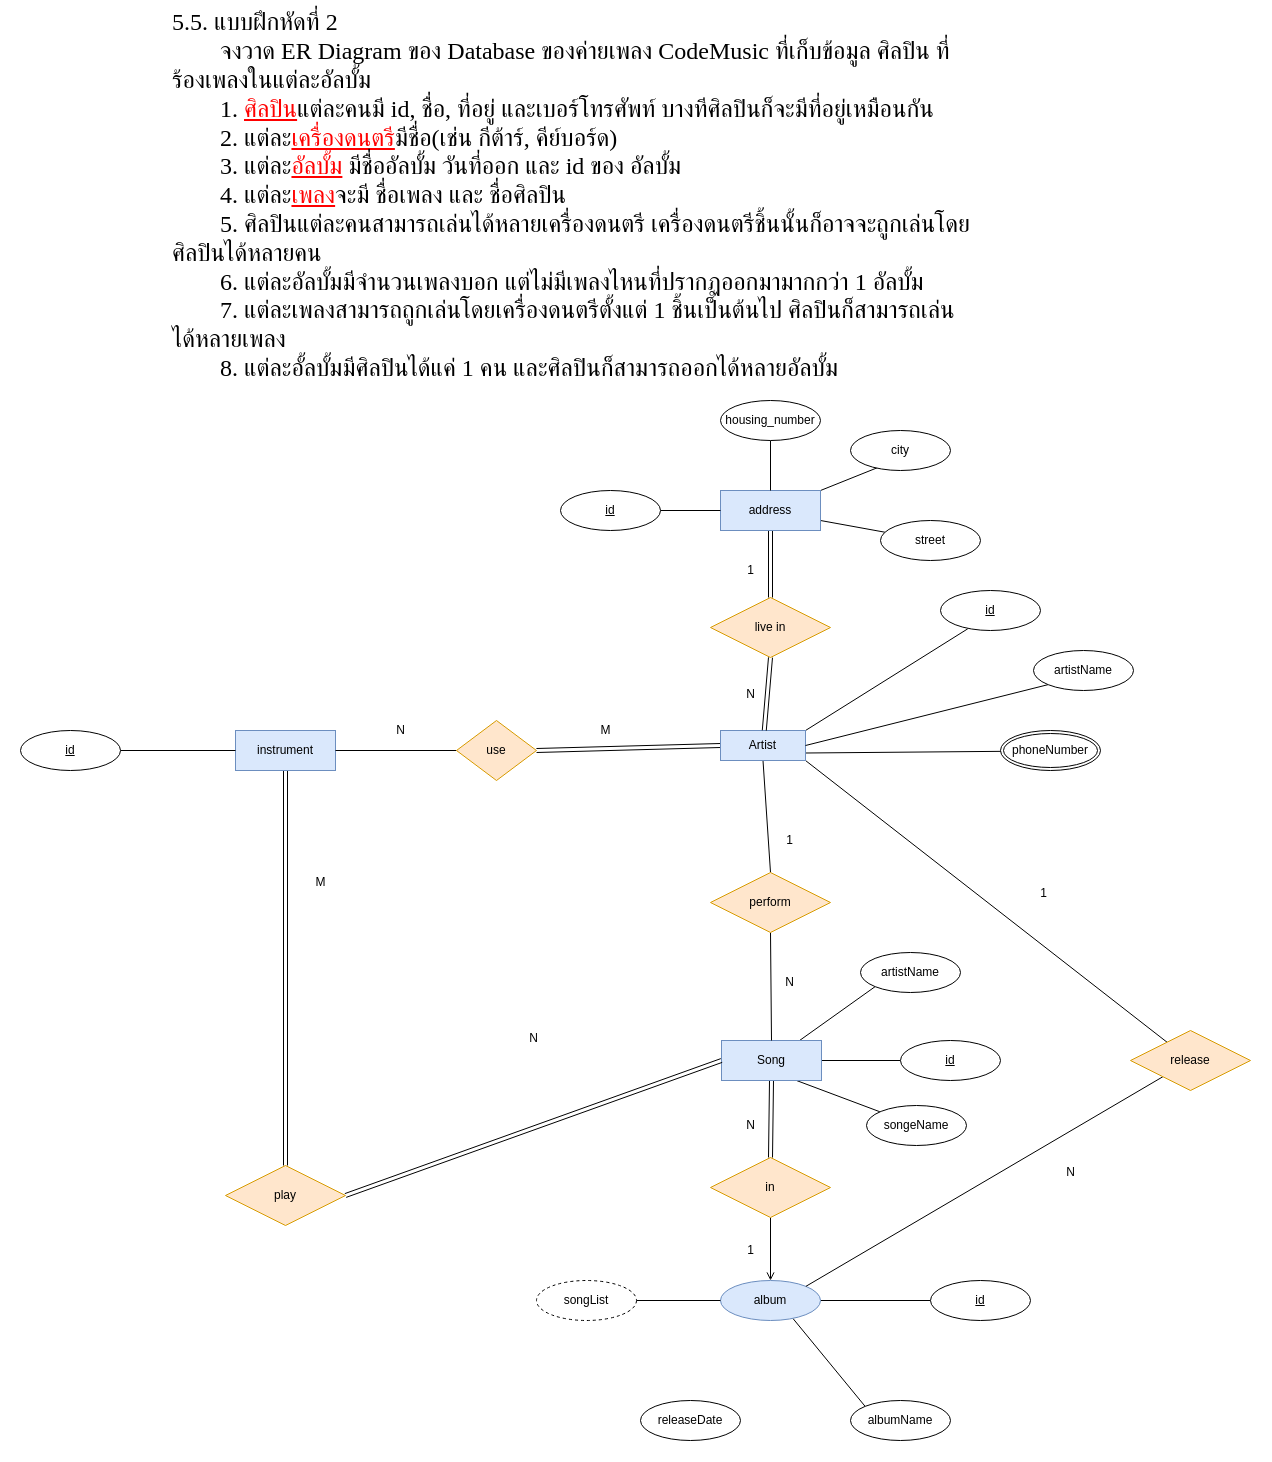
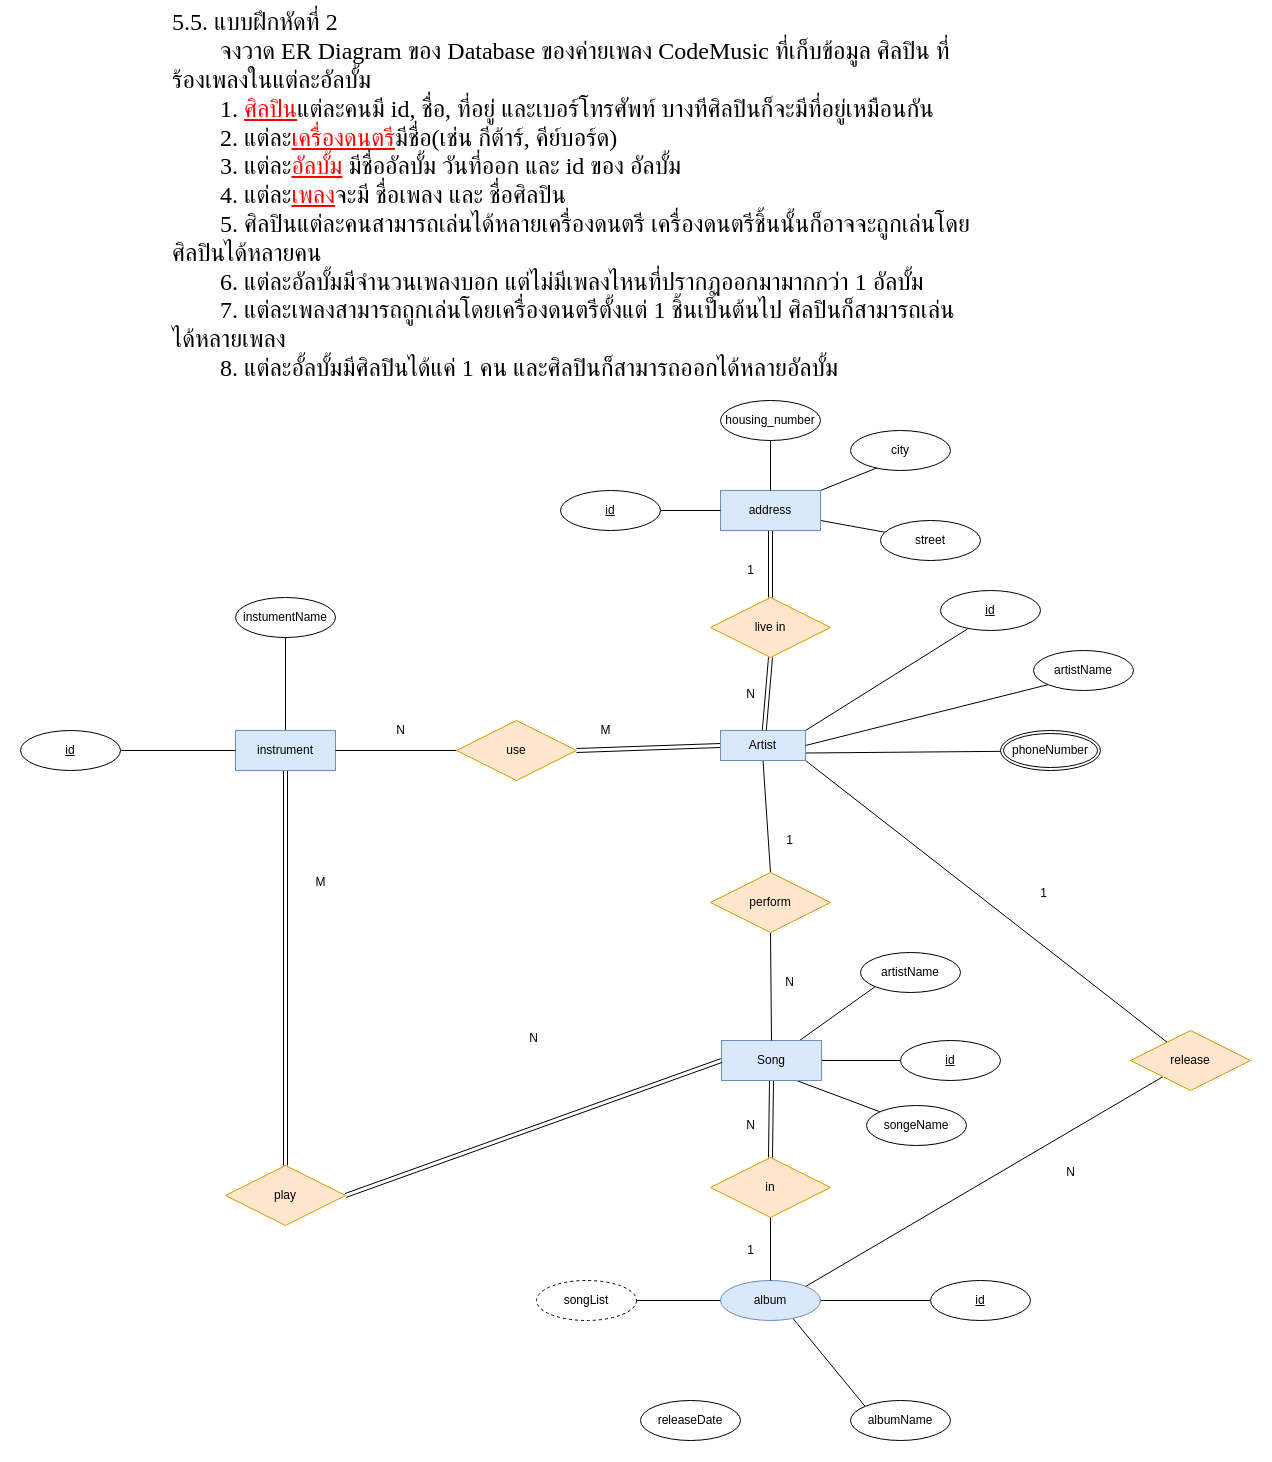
none -> (286, 618)
none -> (286, 685)
(497, 751) -> (517, 751)
(771, 1275) -> (771, 1275)
